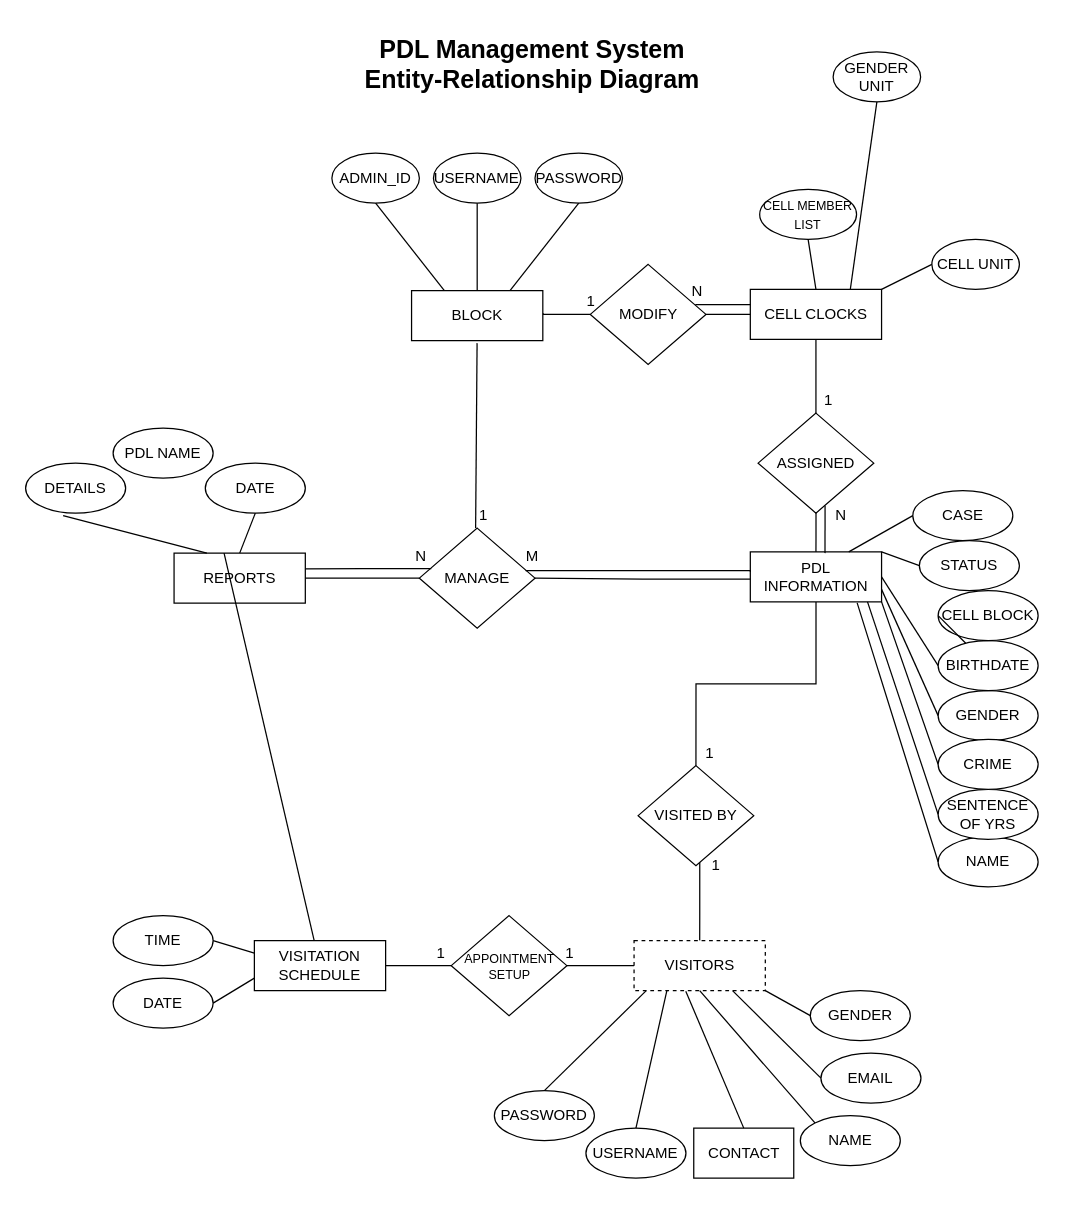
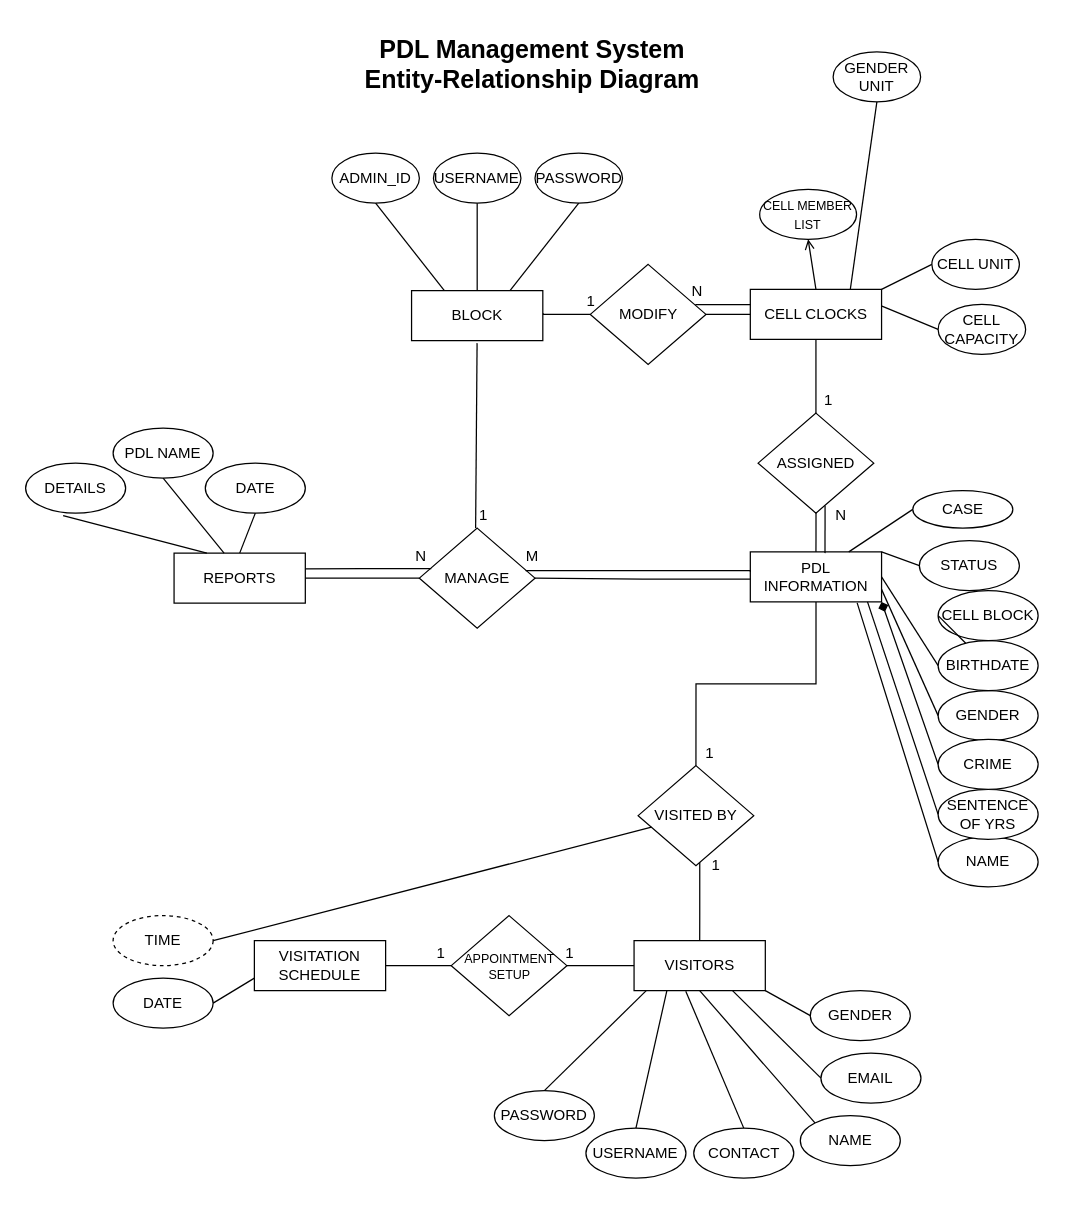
(809, 244) -> (809, 246)
none -> (910, 318)
none -> (982, 329)
(963, 516) -> (963, 509)
(884, 608) -> (885, 612)
(269, 746) -> (194, 516)
(163, 941) -> (163, 941)
(233, 947) -> (432, 884)
(700, 966) -> (700, 966)
(744, 1153) -> (744, 1153)
